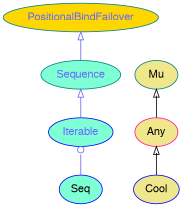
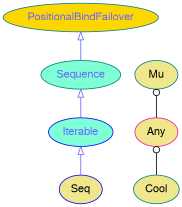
(156, 107) -> (156, 107)
(156, 164) -> (156, 164)
(81, 165) -> (81, 165)
(81, 189) -> (81, 189)
(156, 189) -> (156, 189)
